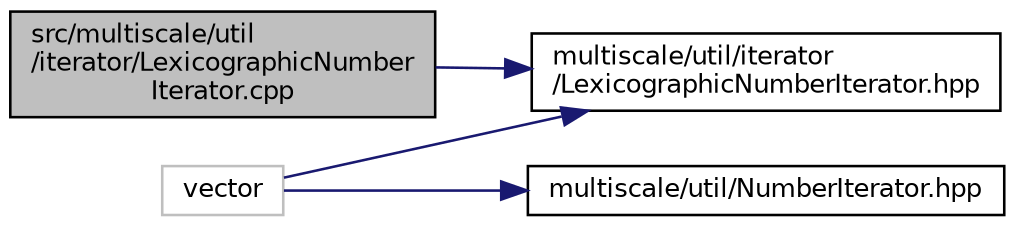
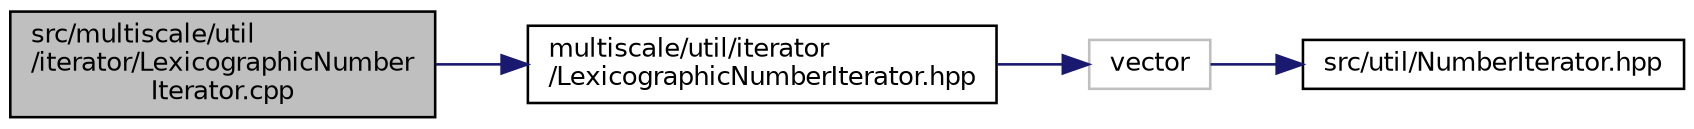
(423, 147) -> (1030, 64)
(766, 191) -> (1494, 64)
